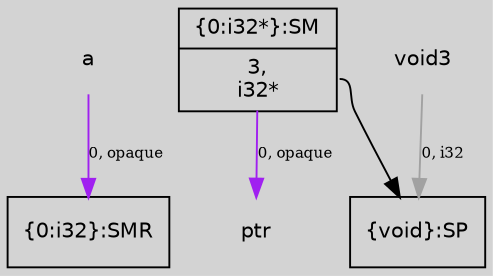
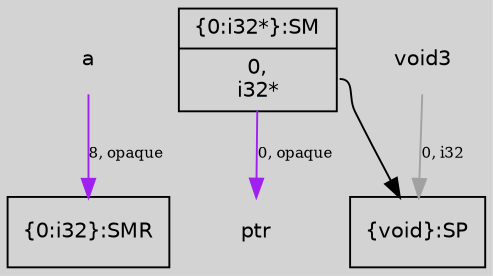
(258, 68) -> (258, 68)
(127, 154) -> (127, 154)
